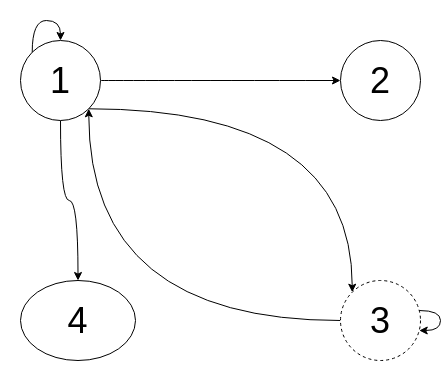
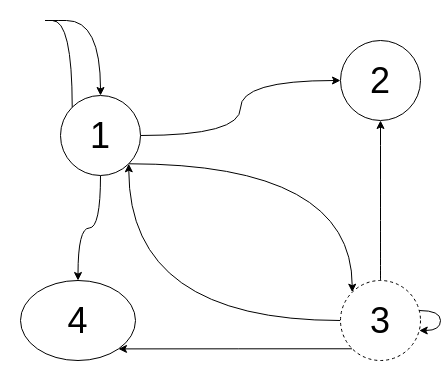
(61, 81) -> (101, 136)
none -> (381, 201)
none -> (238, 349)
